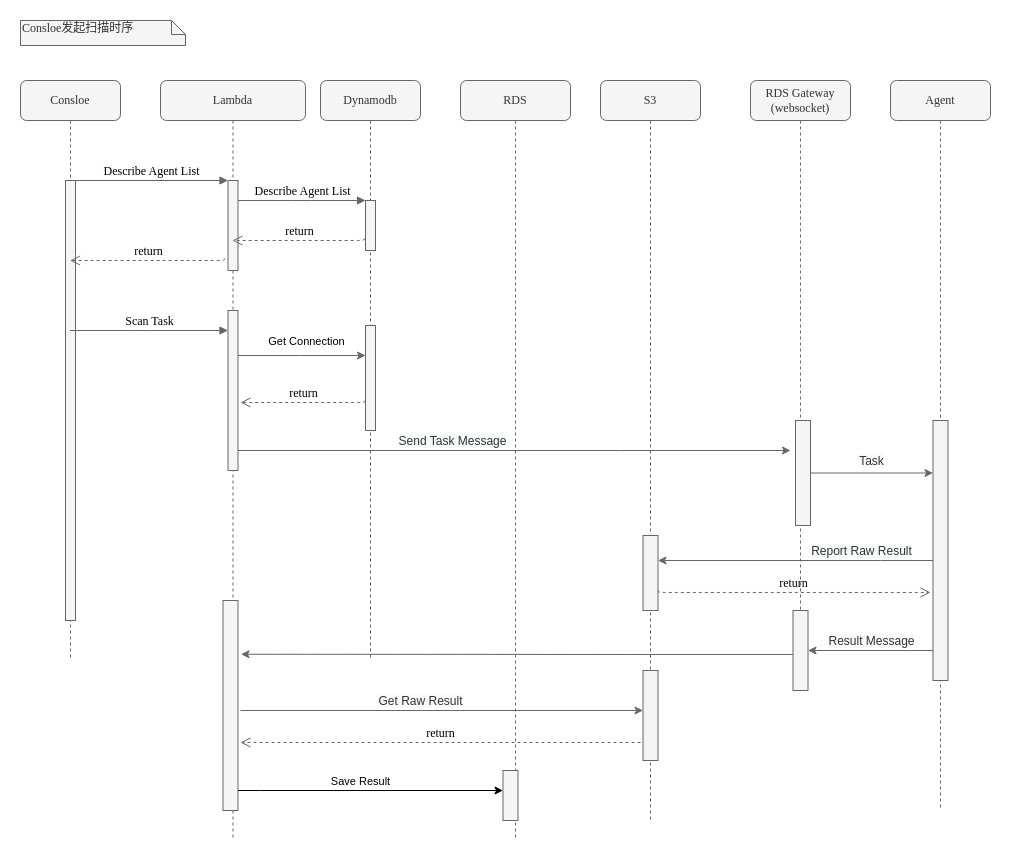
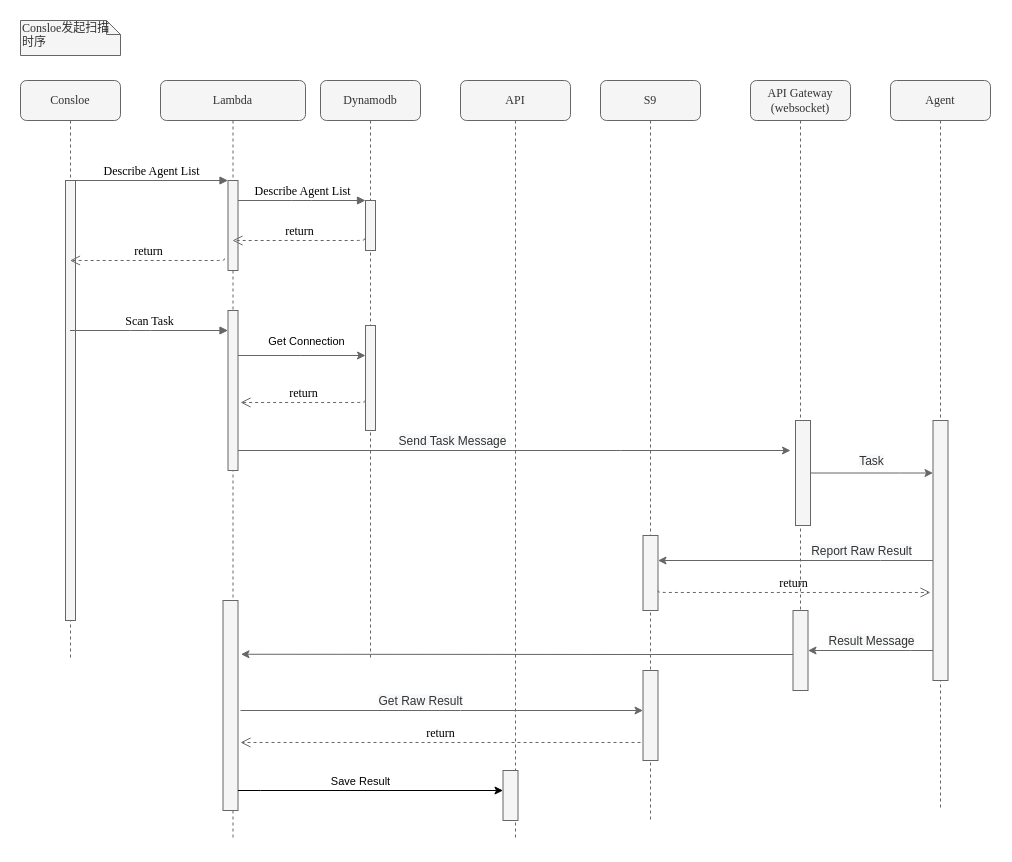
(103, 33) -> (71, 38)
(516, 101) -> (516, 101)
(651, 101) -> (651, 101)
(801, 101) -> (801, 101)
